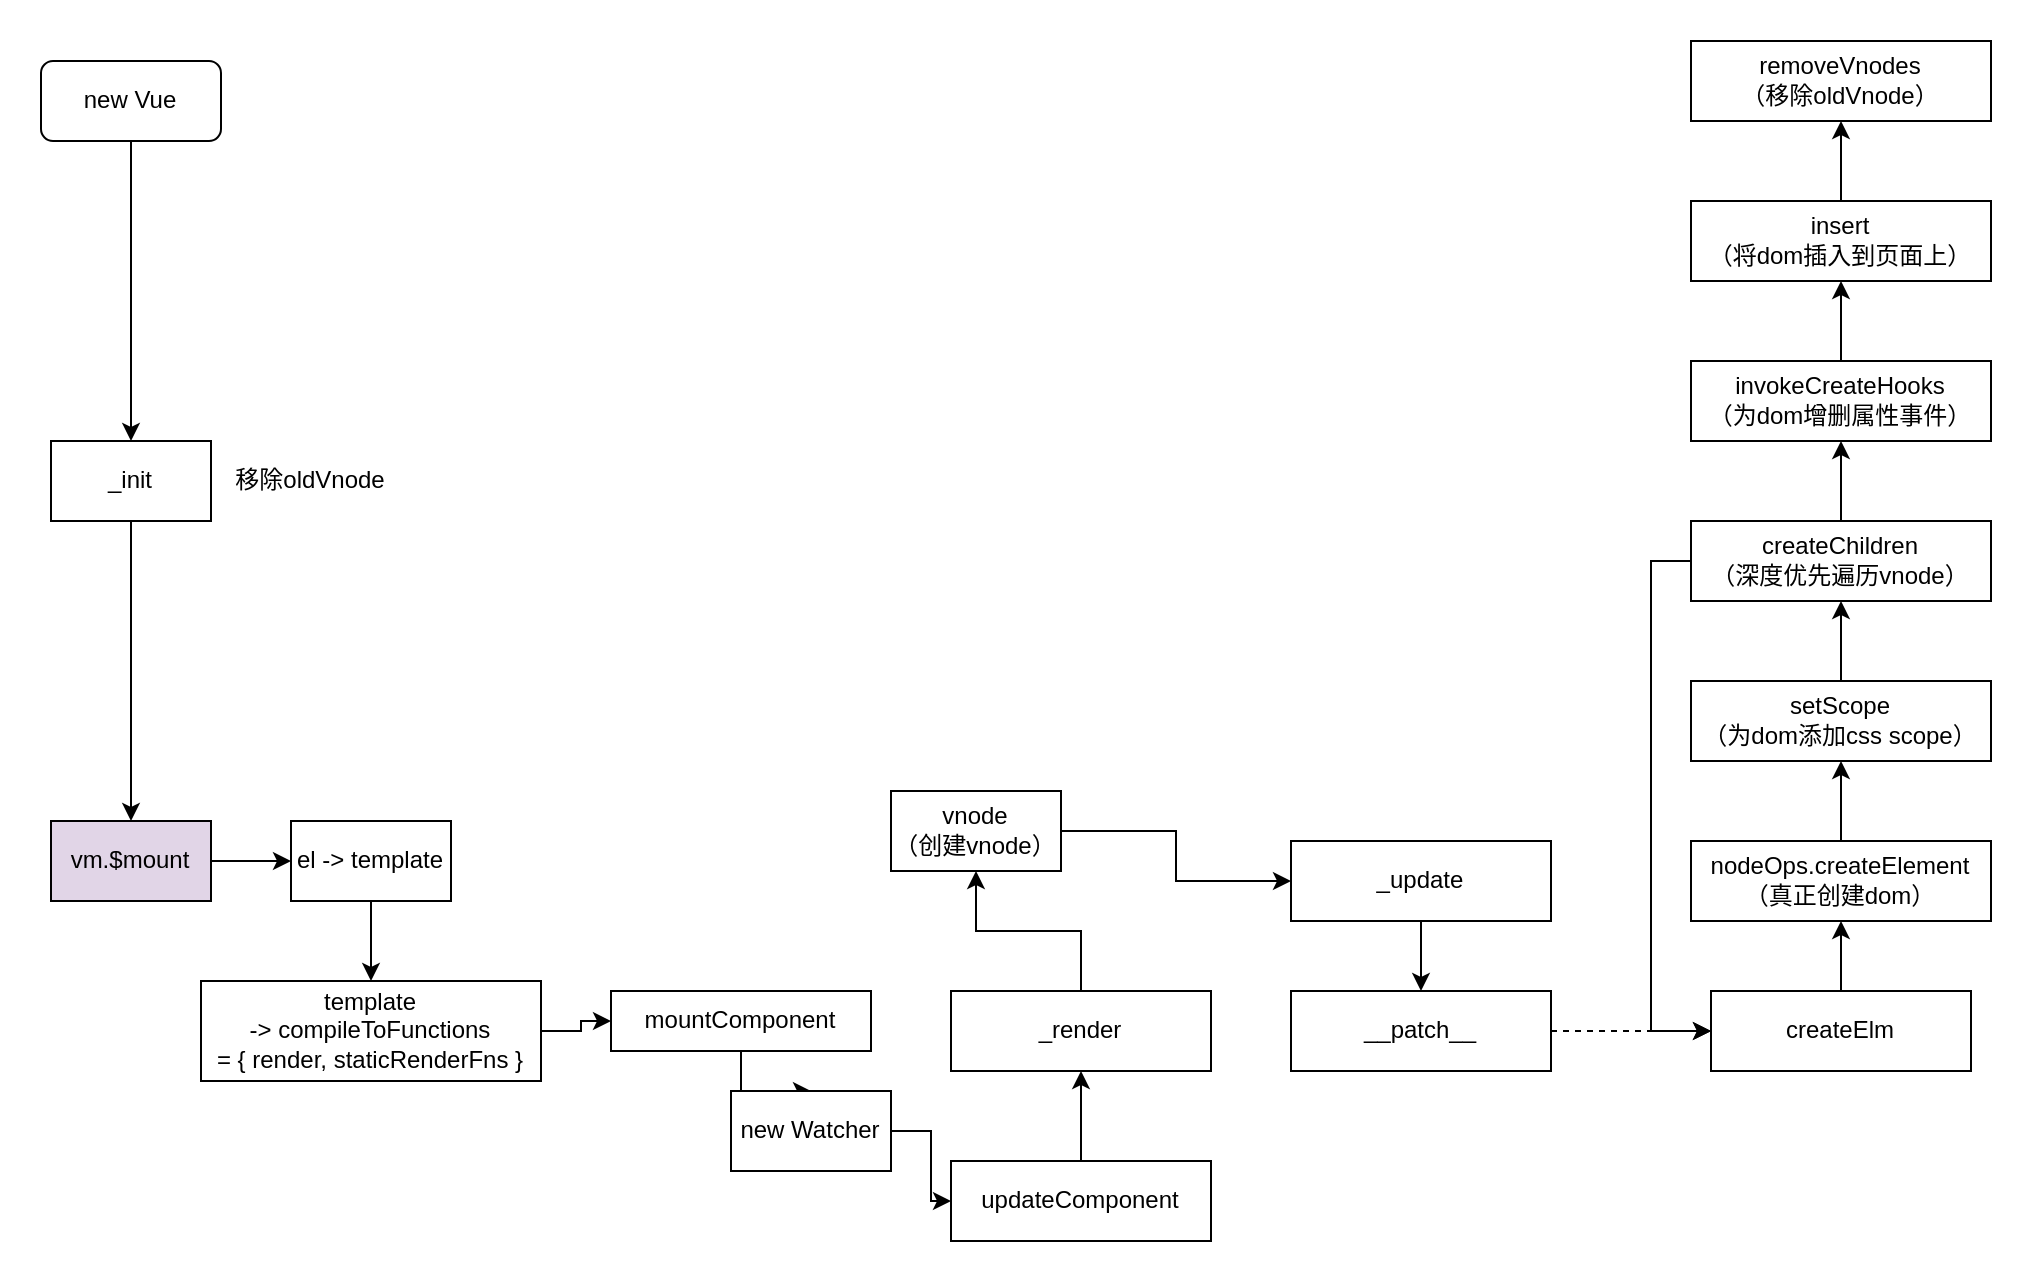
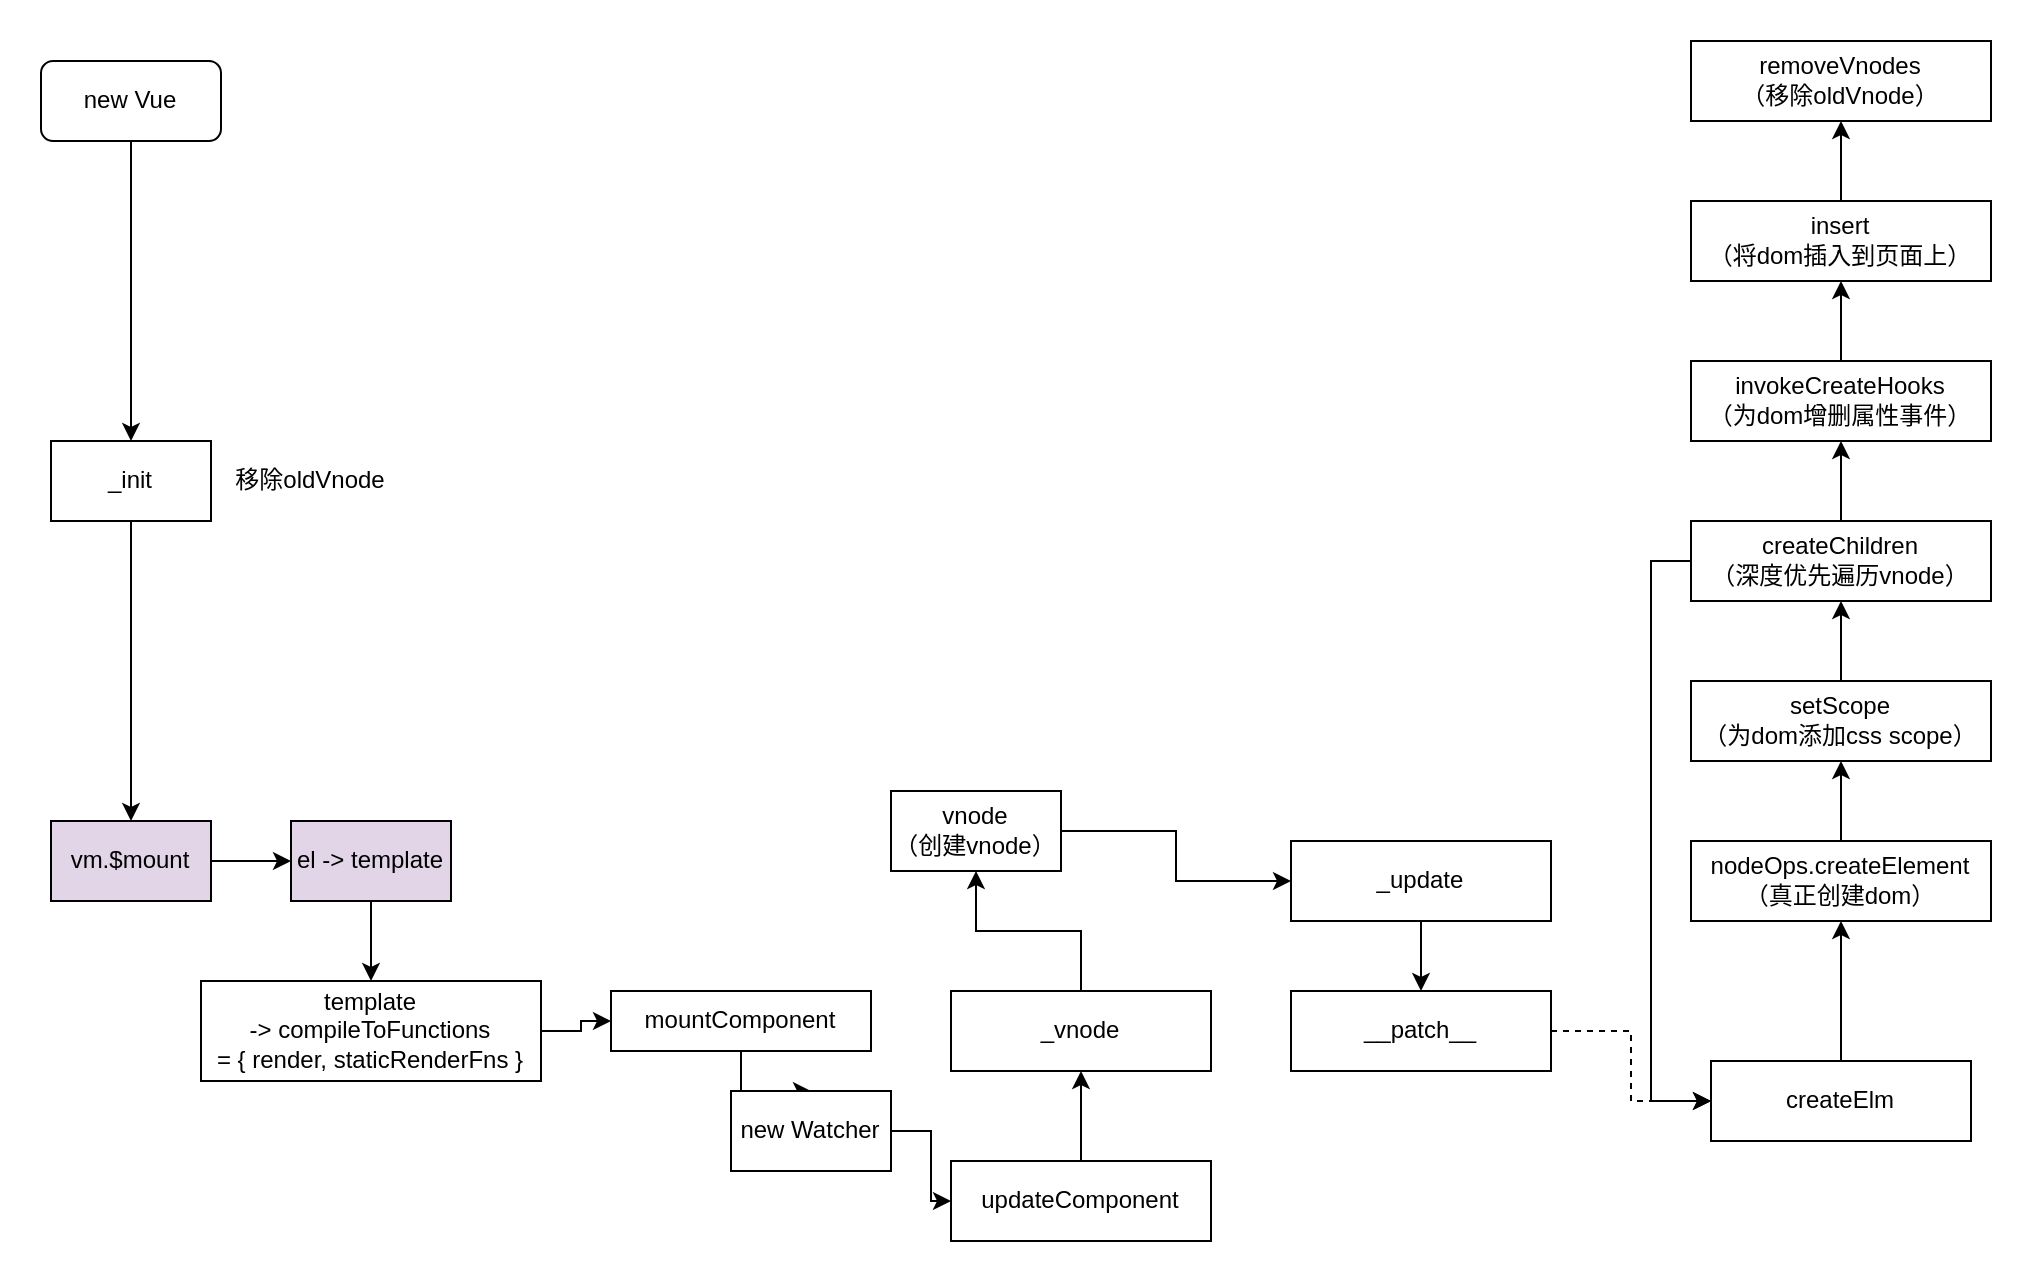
(371, 861) -> (371, 861)
(1081, 1031) -> (1081, 1031)
(1841, 1031) -> (1841, 1101)
